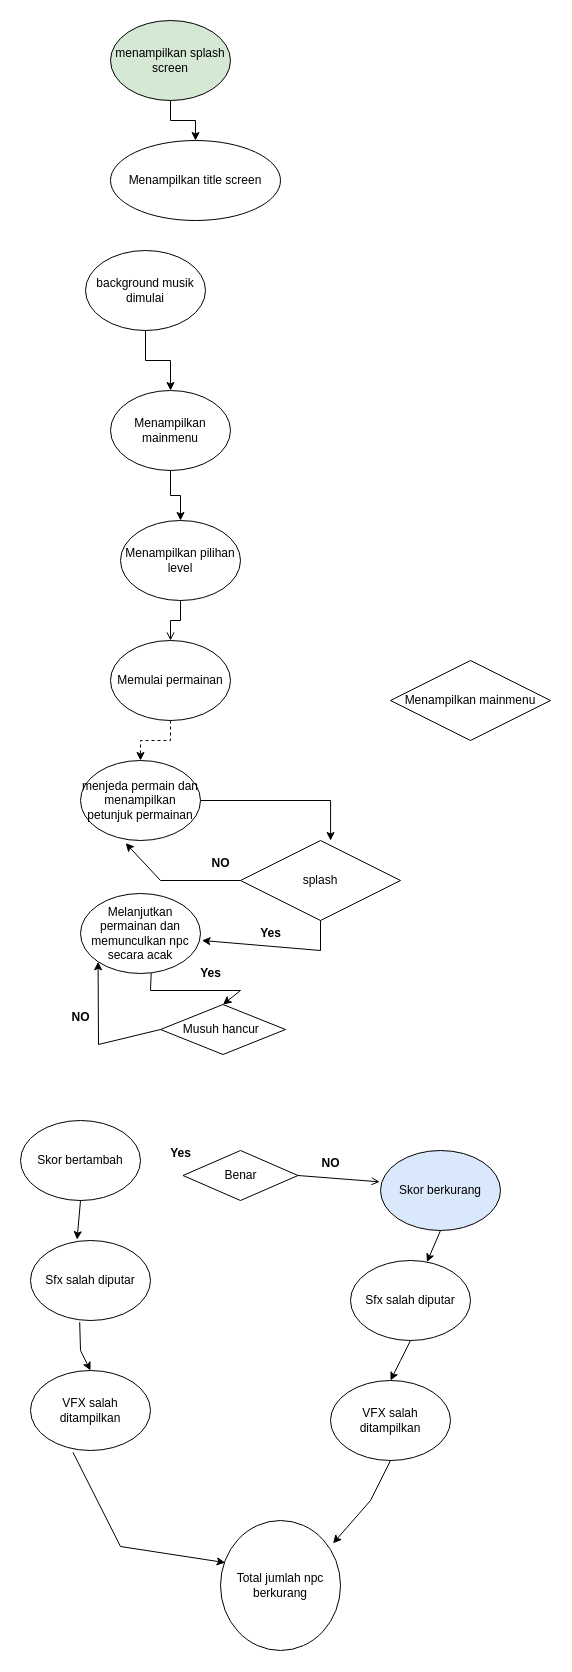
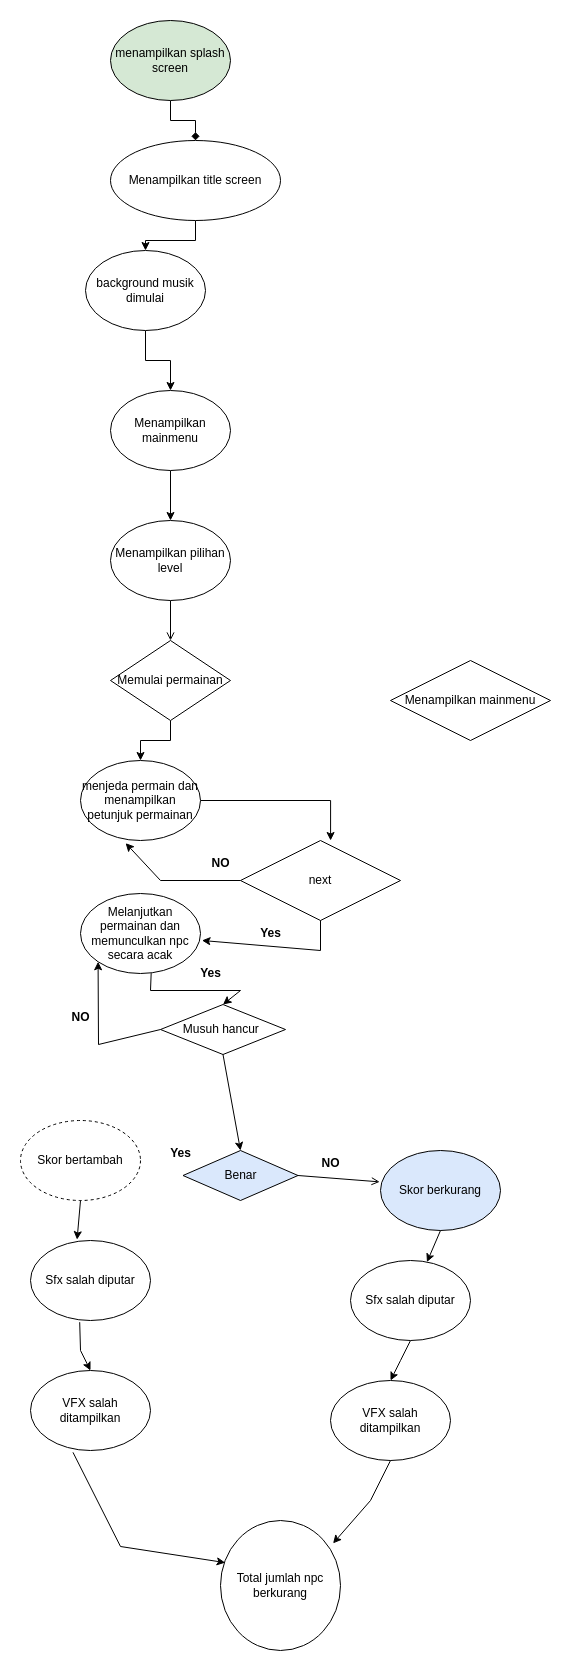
(196, 132) -> (196, 131)
none -> (180, 241)
(181, 561) -> (171, 561)
(171, 681) -> (171, 681)
(161, 741) -> (161, 741)
(321, 881) -> (321, 881)
none -> (231, 1099)
(81, 1161) -> (81, 1161)
(241, 1176) -> (241, 1176)
